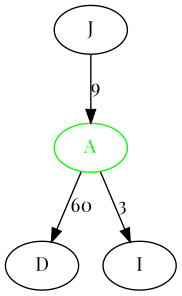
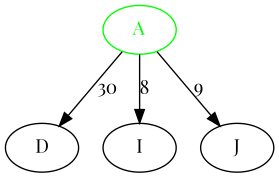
(91, 82) -> (184, 84)
(81, 207) -> (108, 89)
(123, 207) -> (145, 89)
